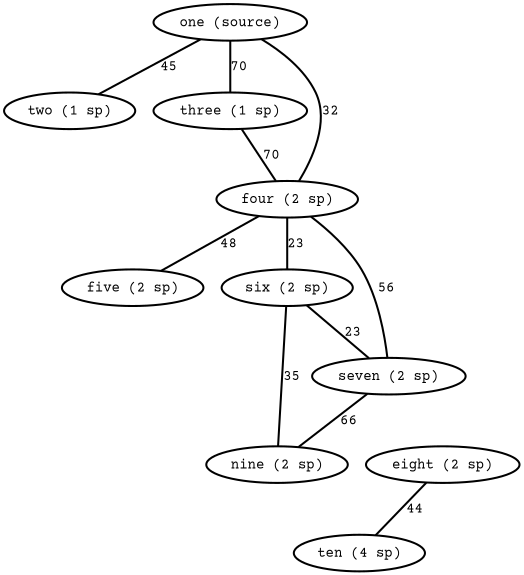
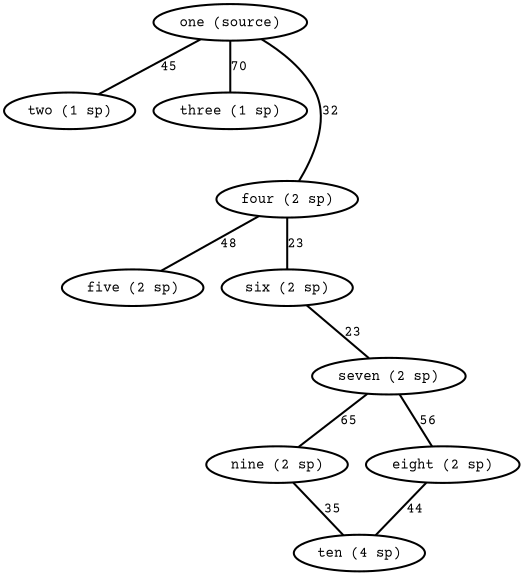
(259, 155) -> none
(366, 278) -> (416, 421)
(282, 376) -> (318, 509)
(349, 420) -> (349, 420)
